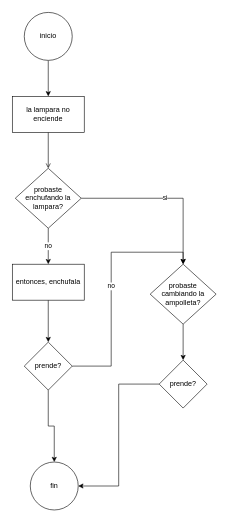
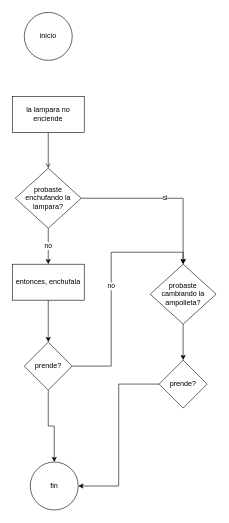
(48, 90) -> none
